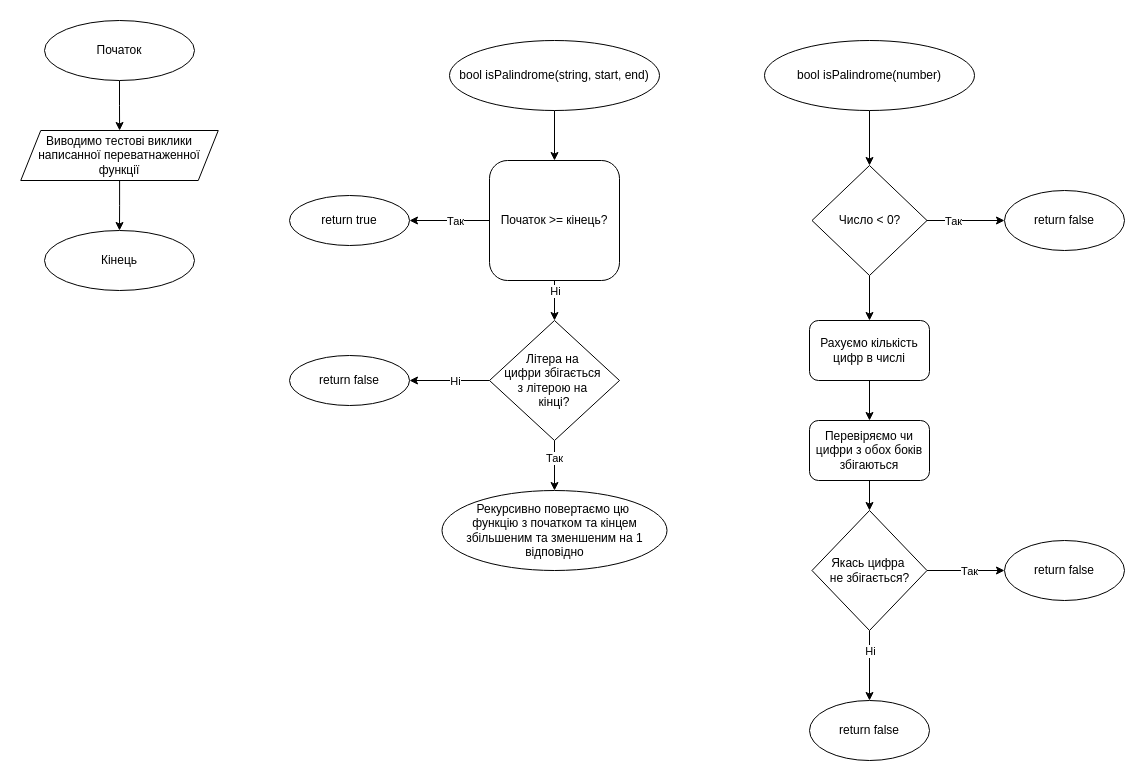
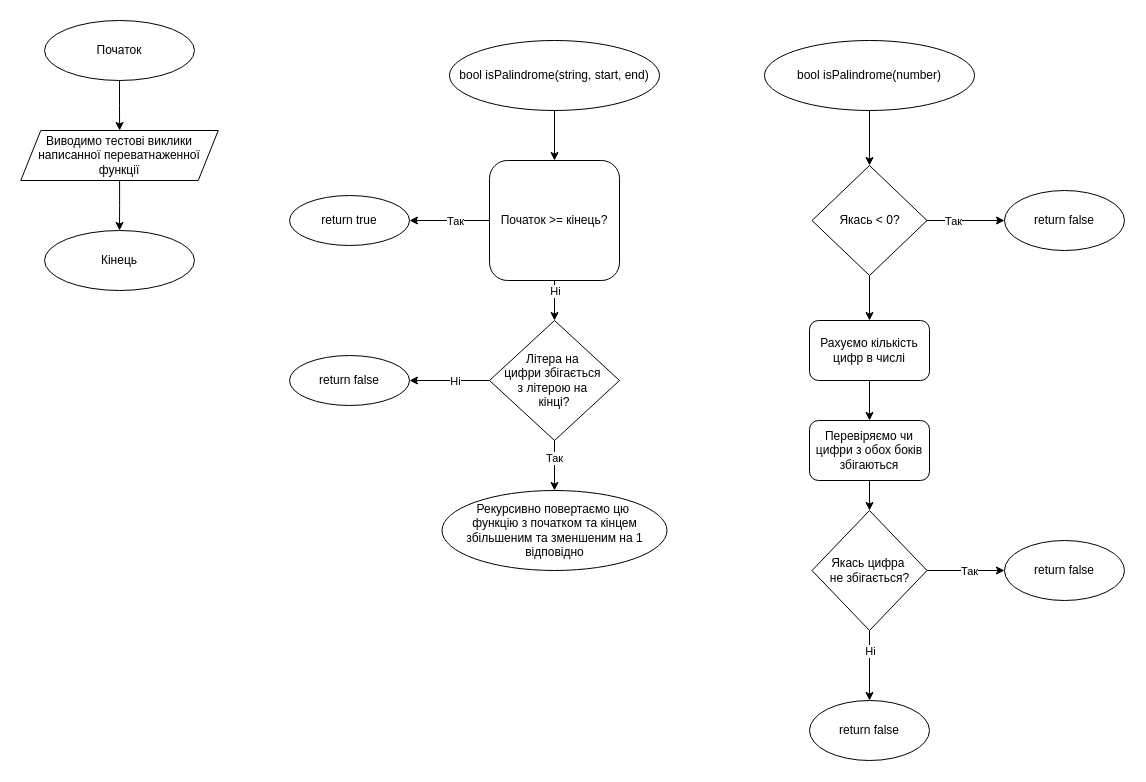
(870, 221) -> (870, 221)
